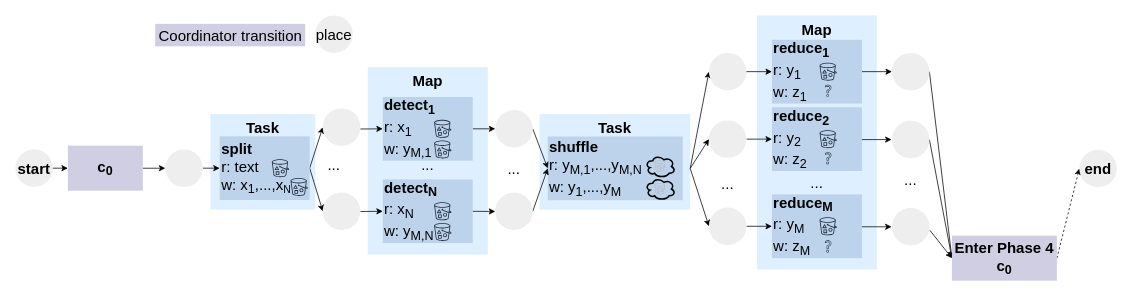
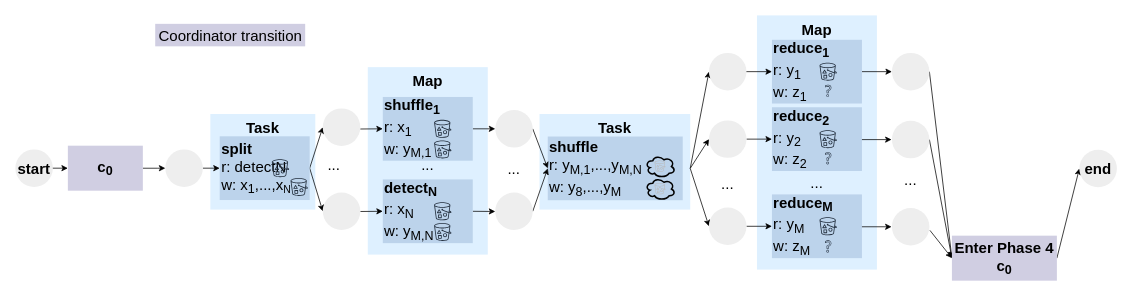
(334, 34) -> none
(414, 129) -> (416, 129)
(258, 168) -> (260, 168)
(599, 168) -> (599, 168)
(1068, 215) -> (1068, 215)
